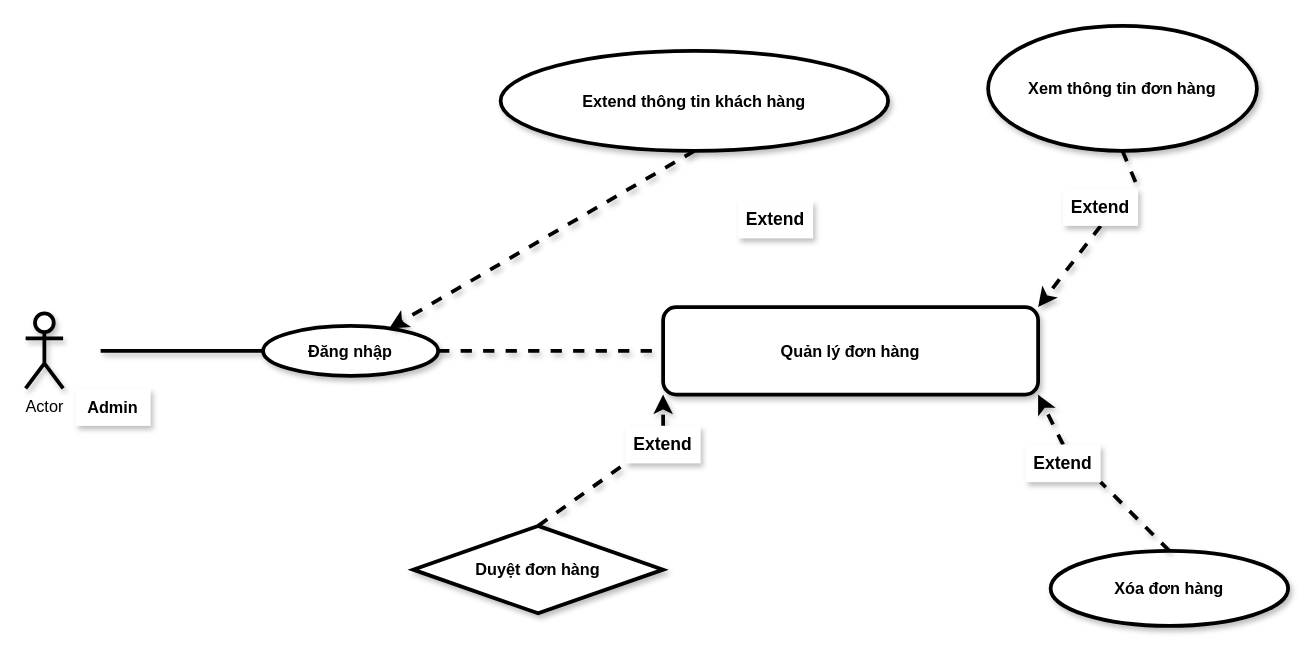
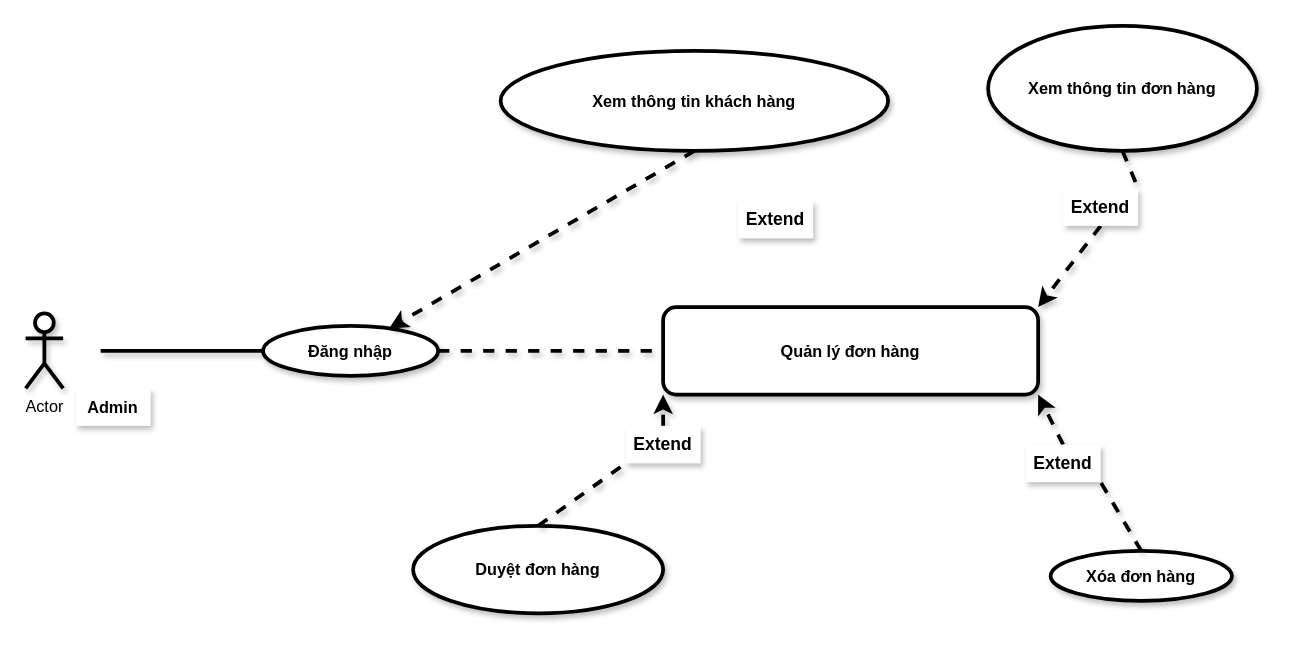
(694, 101) -> (694, 101)
(538, 569) -> (538, 569)
(1169, 588) -> (1141, 576)
